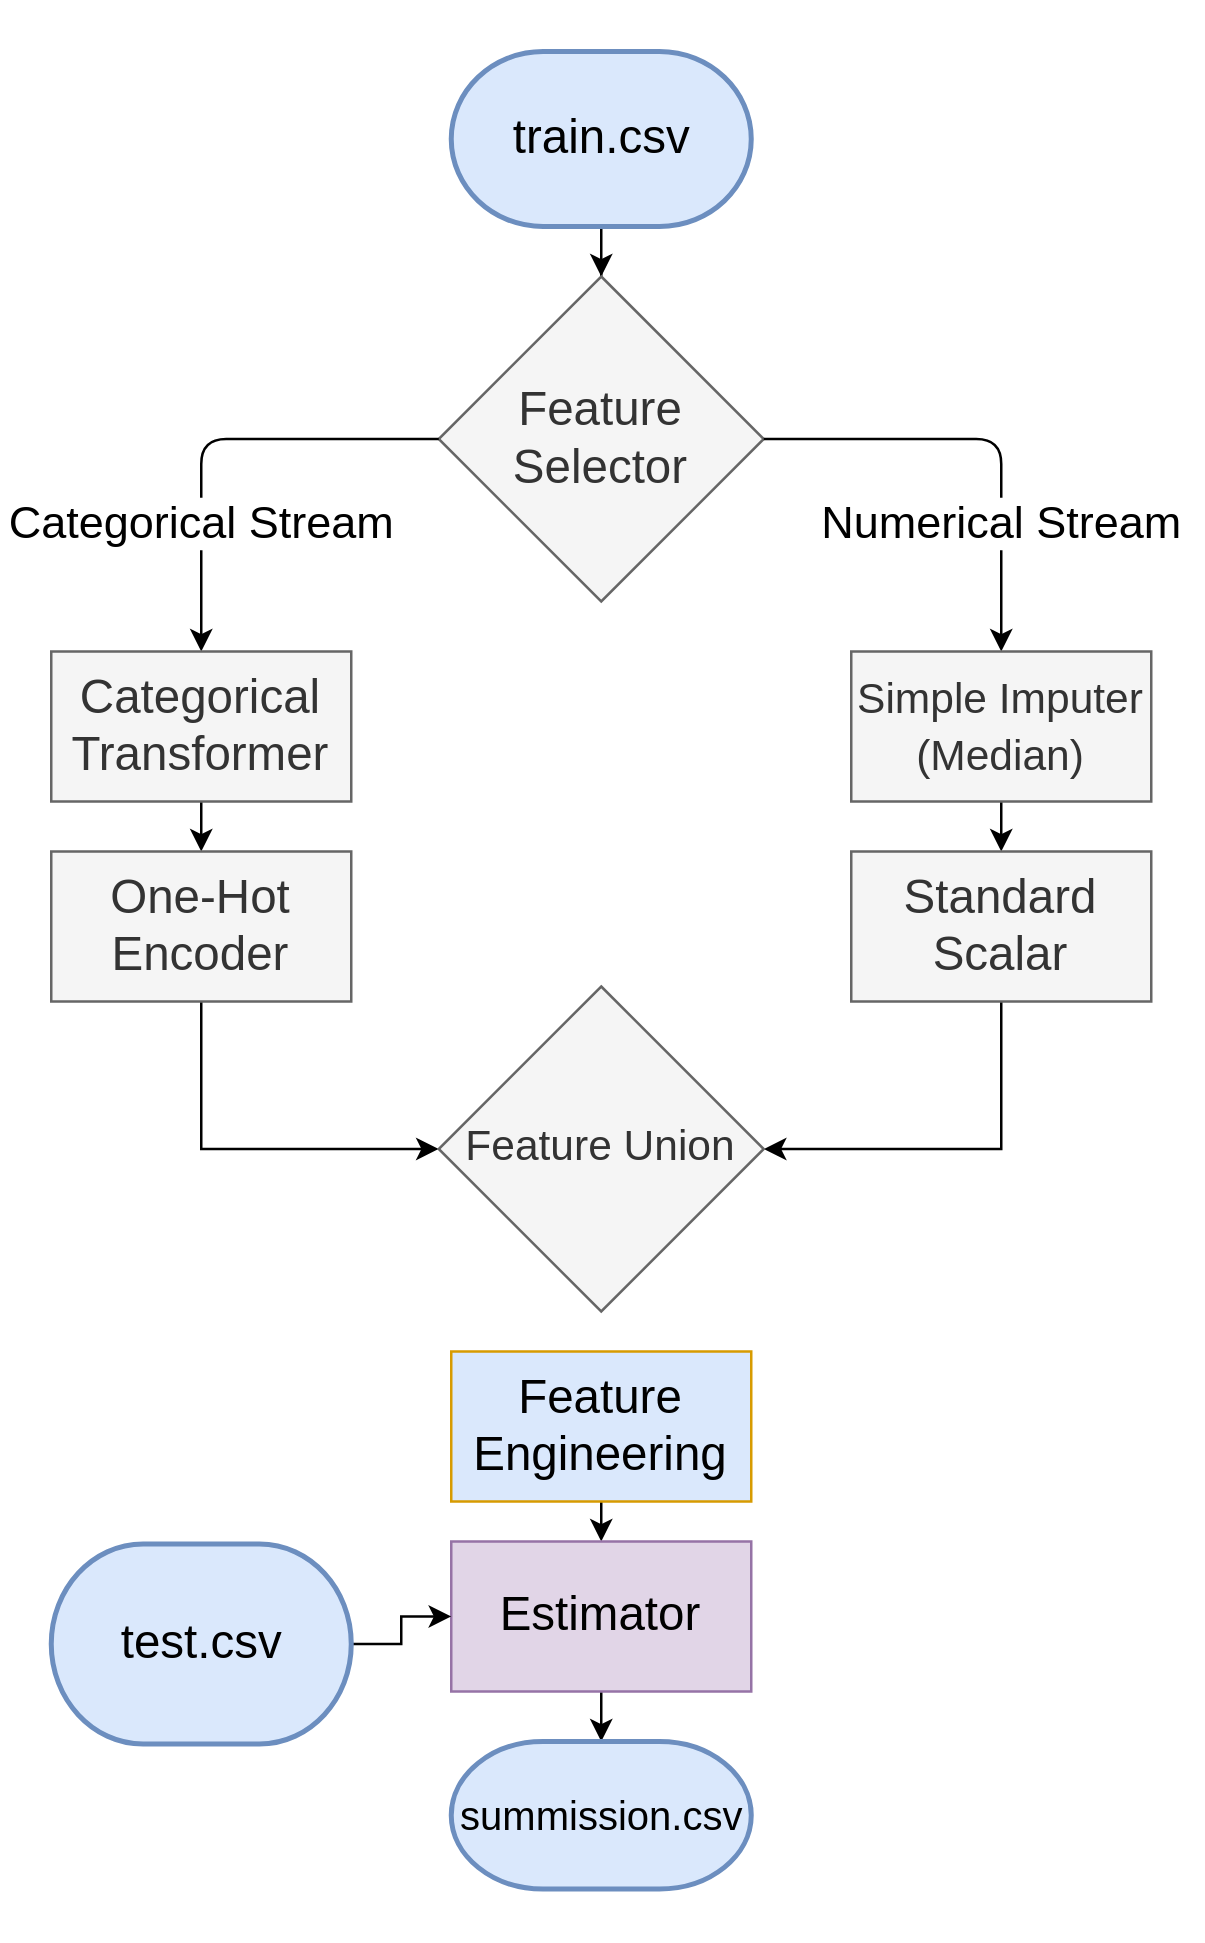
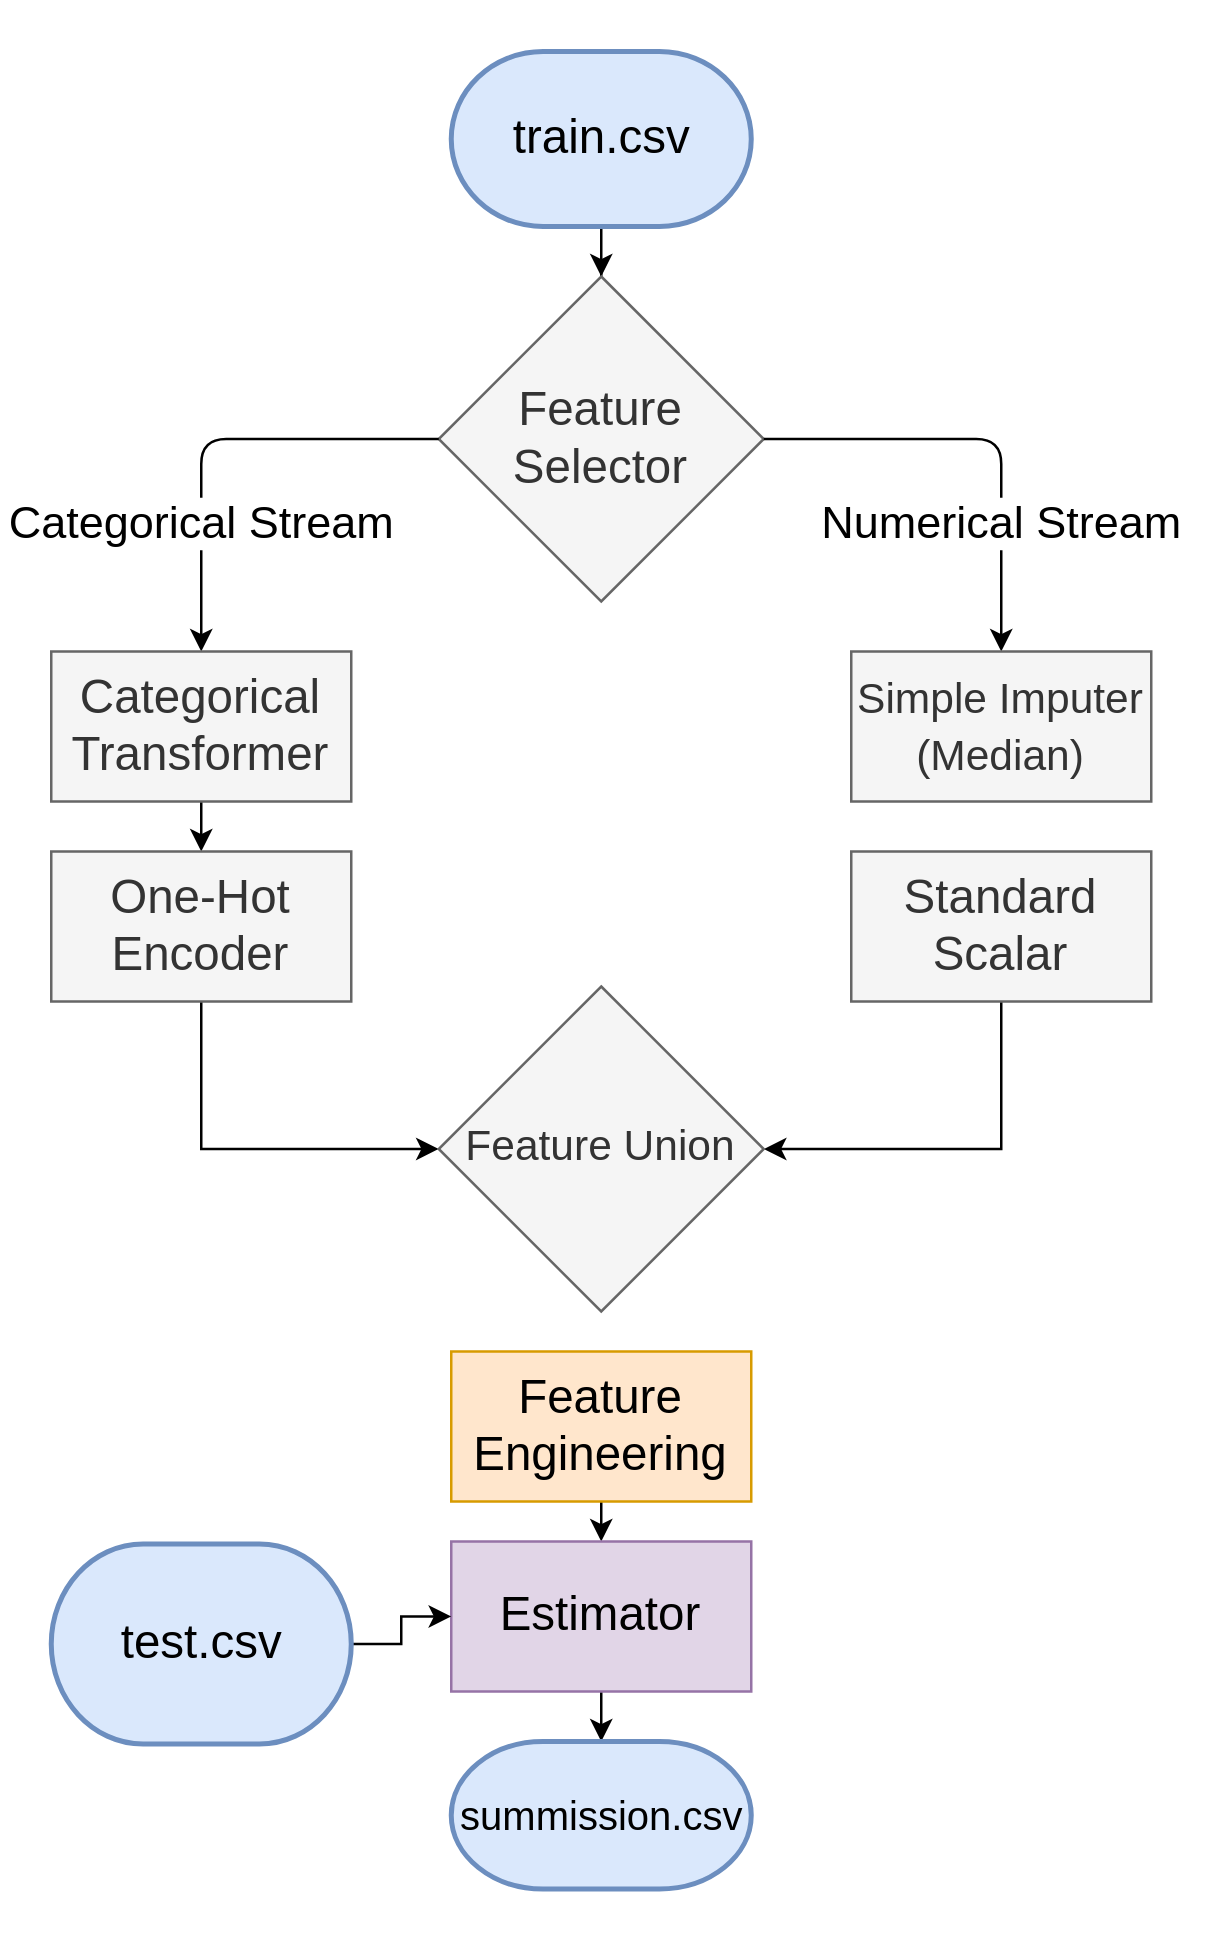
(1001, 818) -> none
(601, 1426) -> (601, 1426)
